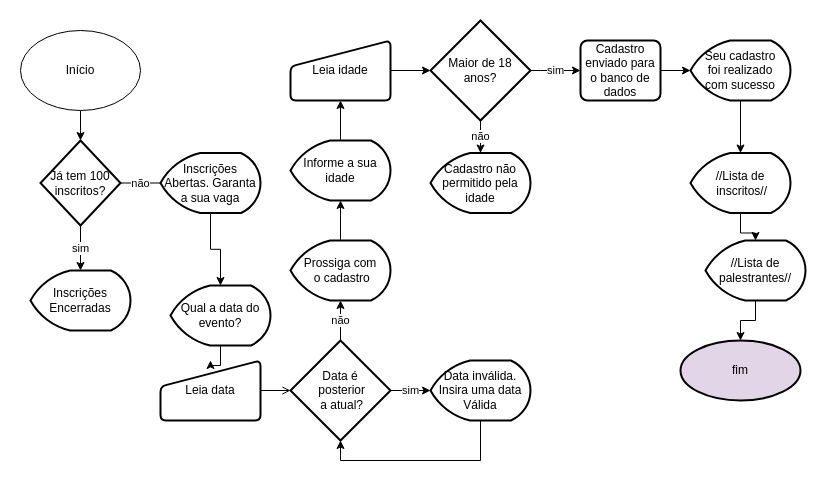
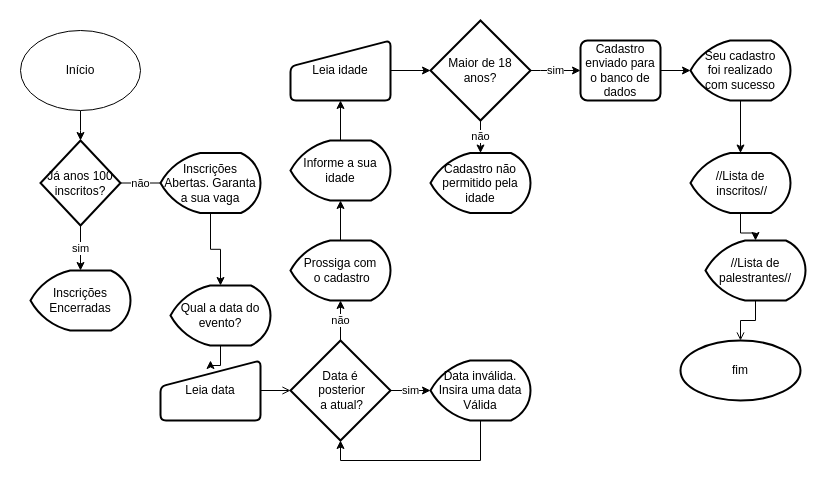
(81, 184) -> (81, 184)
(741, 332) -> (741, 334)
(741, 371) -> (741, 371)
